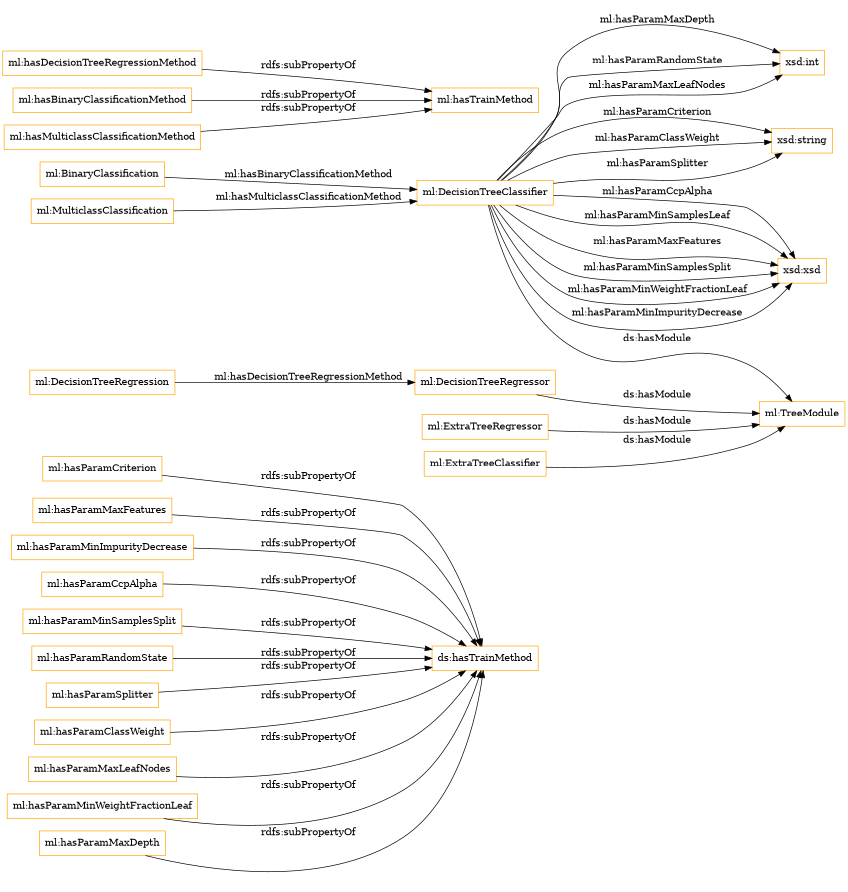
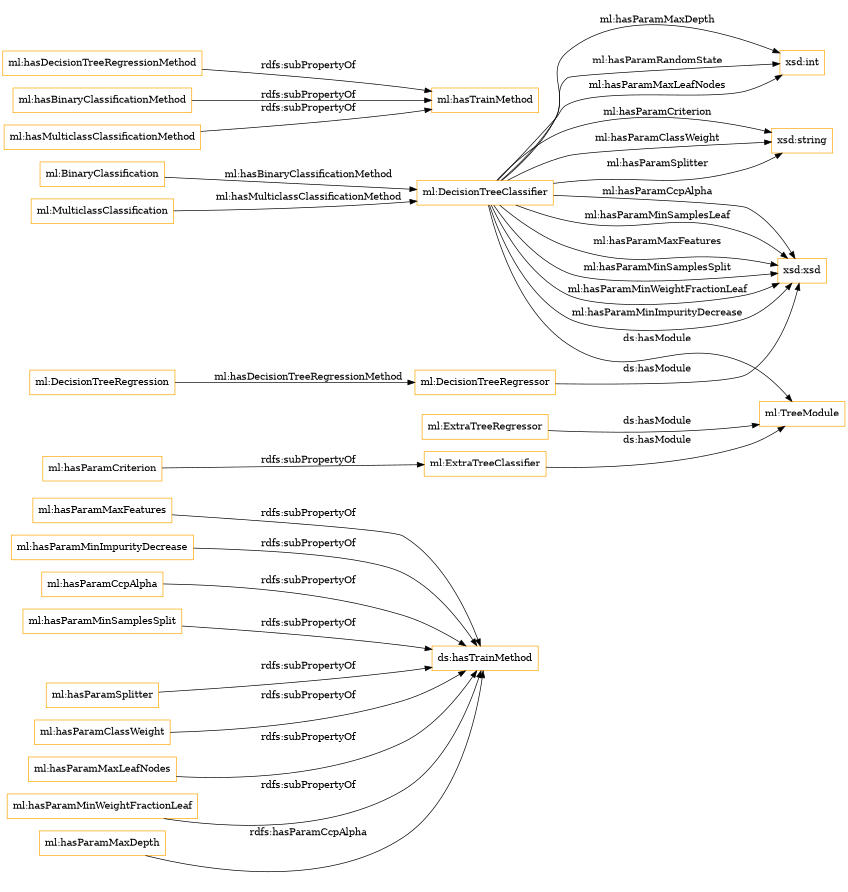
(644, 408) -> (702, 382)
(361, 499) -> (290, 466)
(102, 658) -> none
(308, 833) -> (308, 833)
